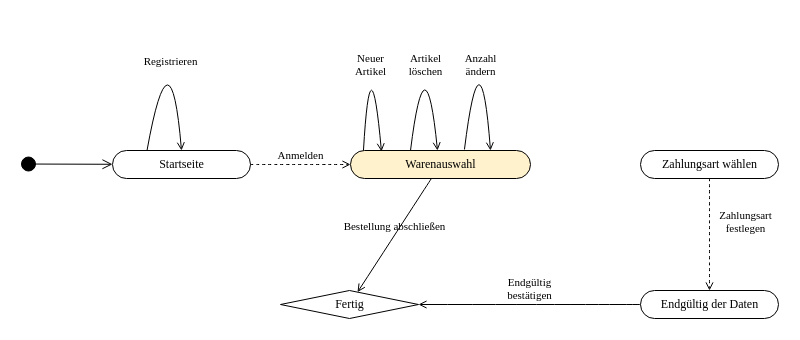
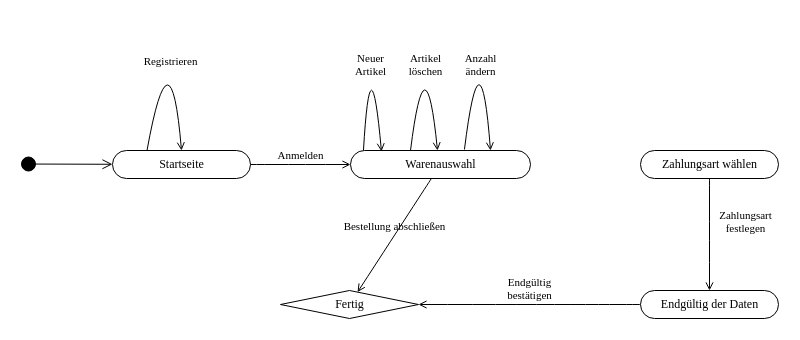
(300, 165) -> (300, 165)
(441, 165) -> (441, 165)
(710, 233) -> (710, 233)
